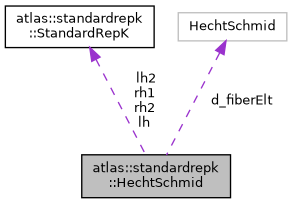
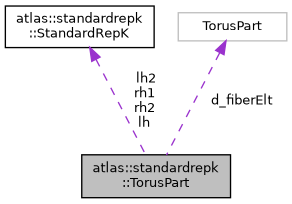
(233, 27) -> (233, 27)
(156, 176) -> (156, 176)
